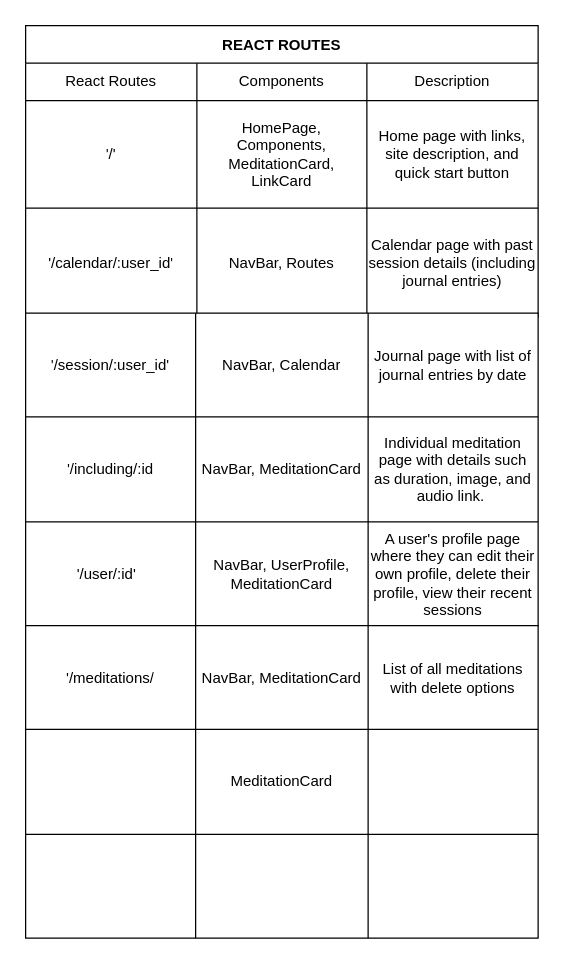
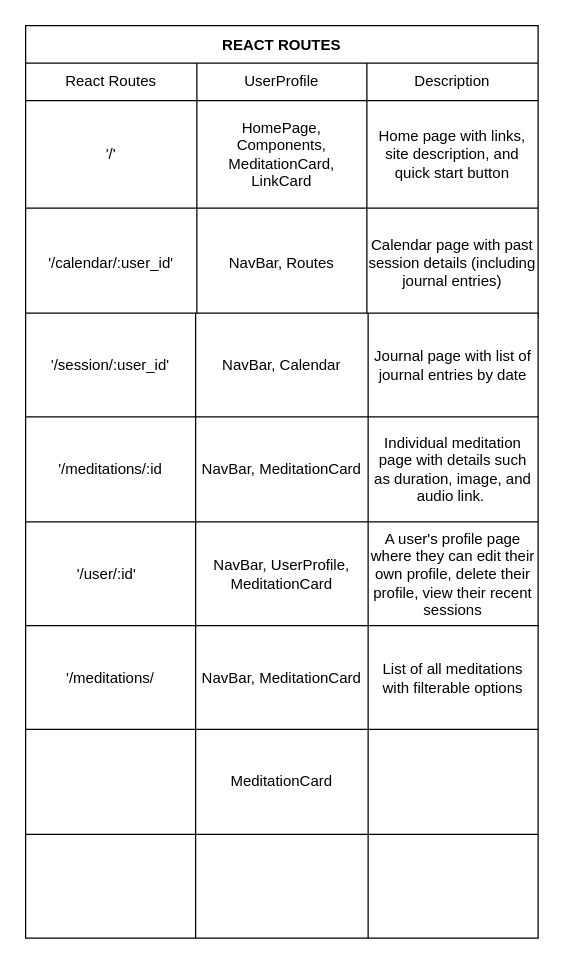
(282, 82) -> (282, 82)
(111, 469) -> (111, 469)
(453, 678) -> (453, 678)
